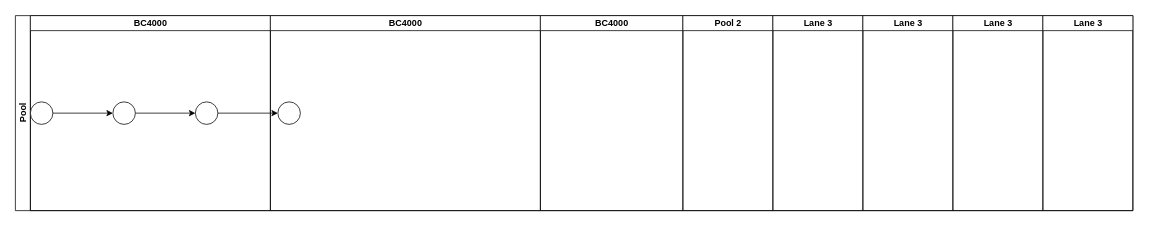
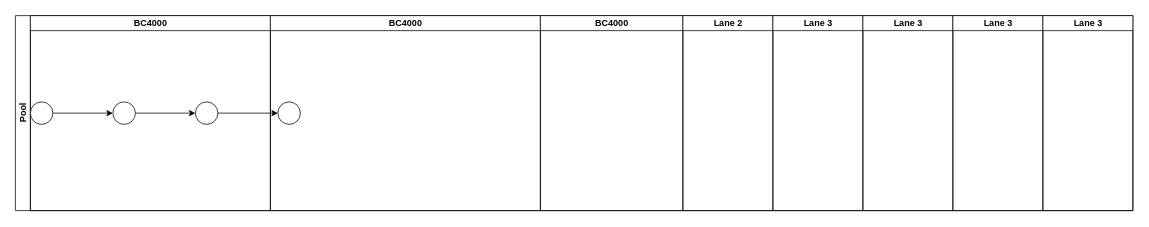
(728, 23) -> (728, 23)
